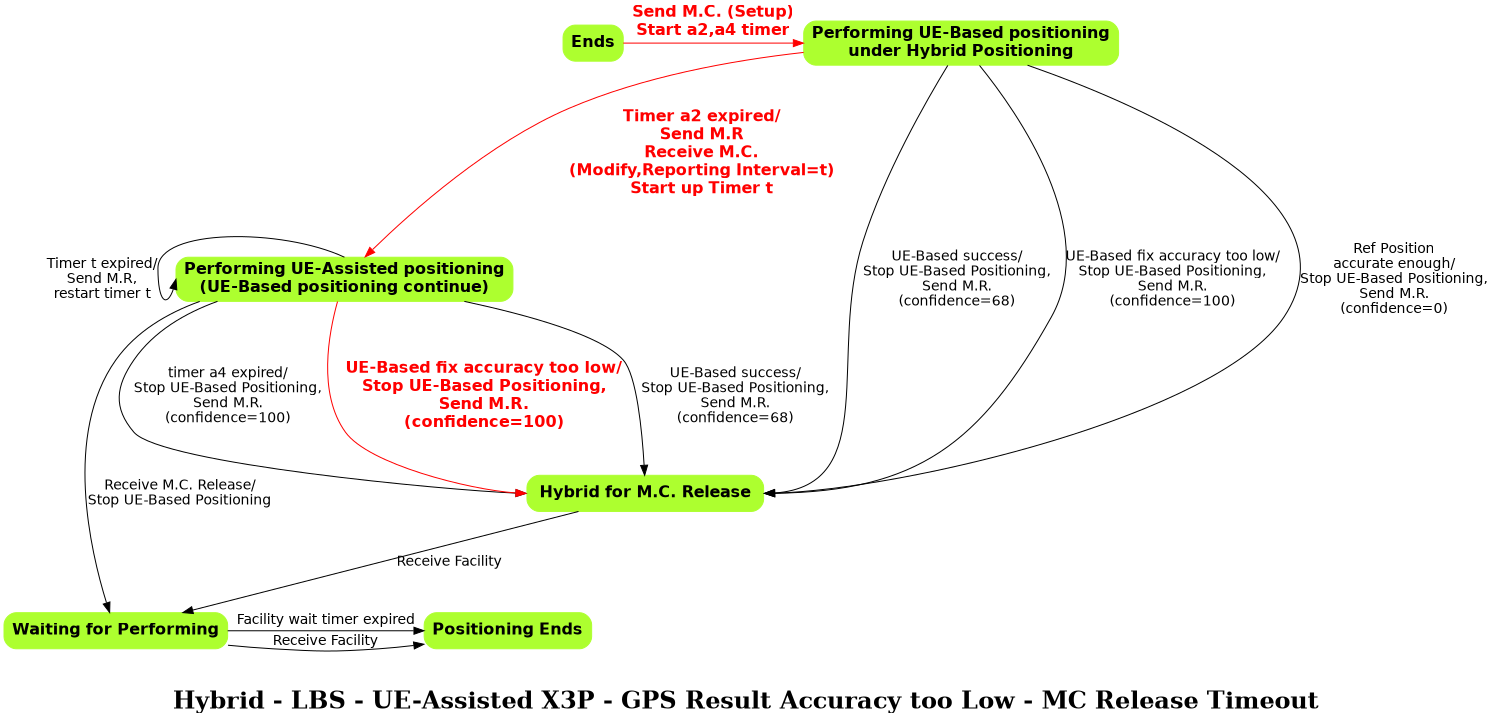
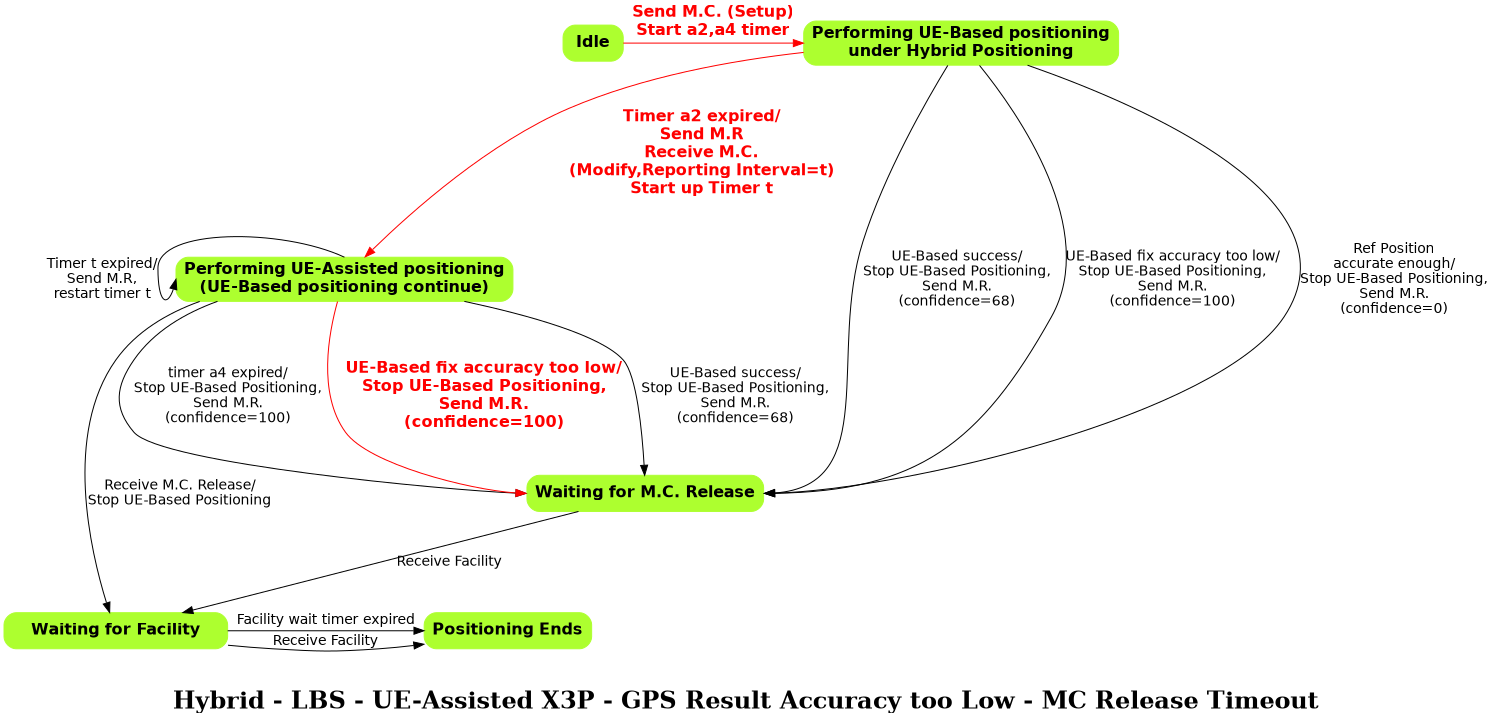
(593, 43) -> (593, 43)
(645, 493) -> (645, 493)
(116, 631) -> (116, 631)
